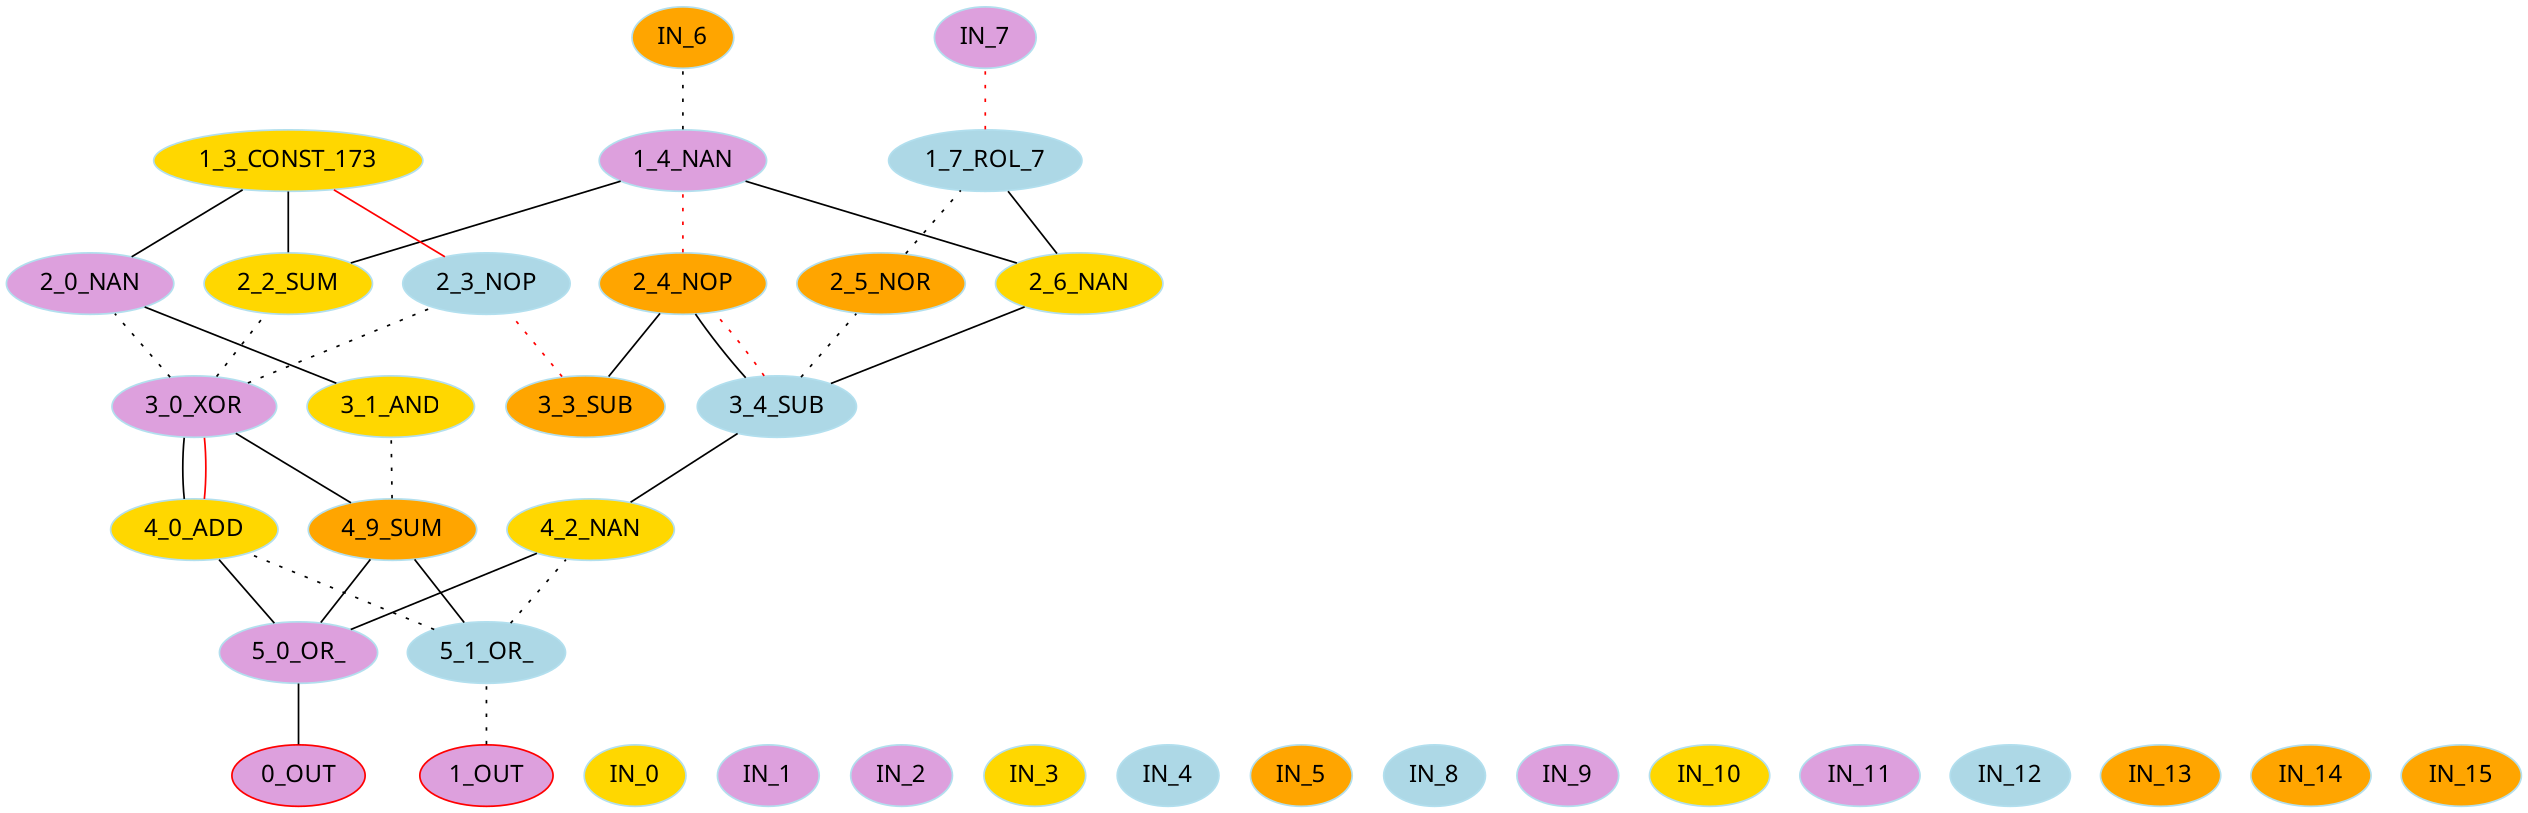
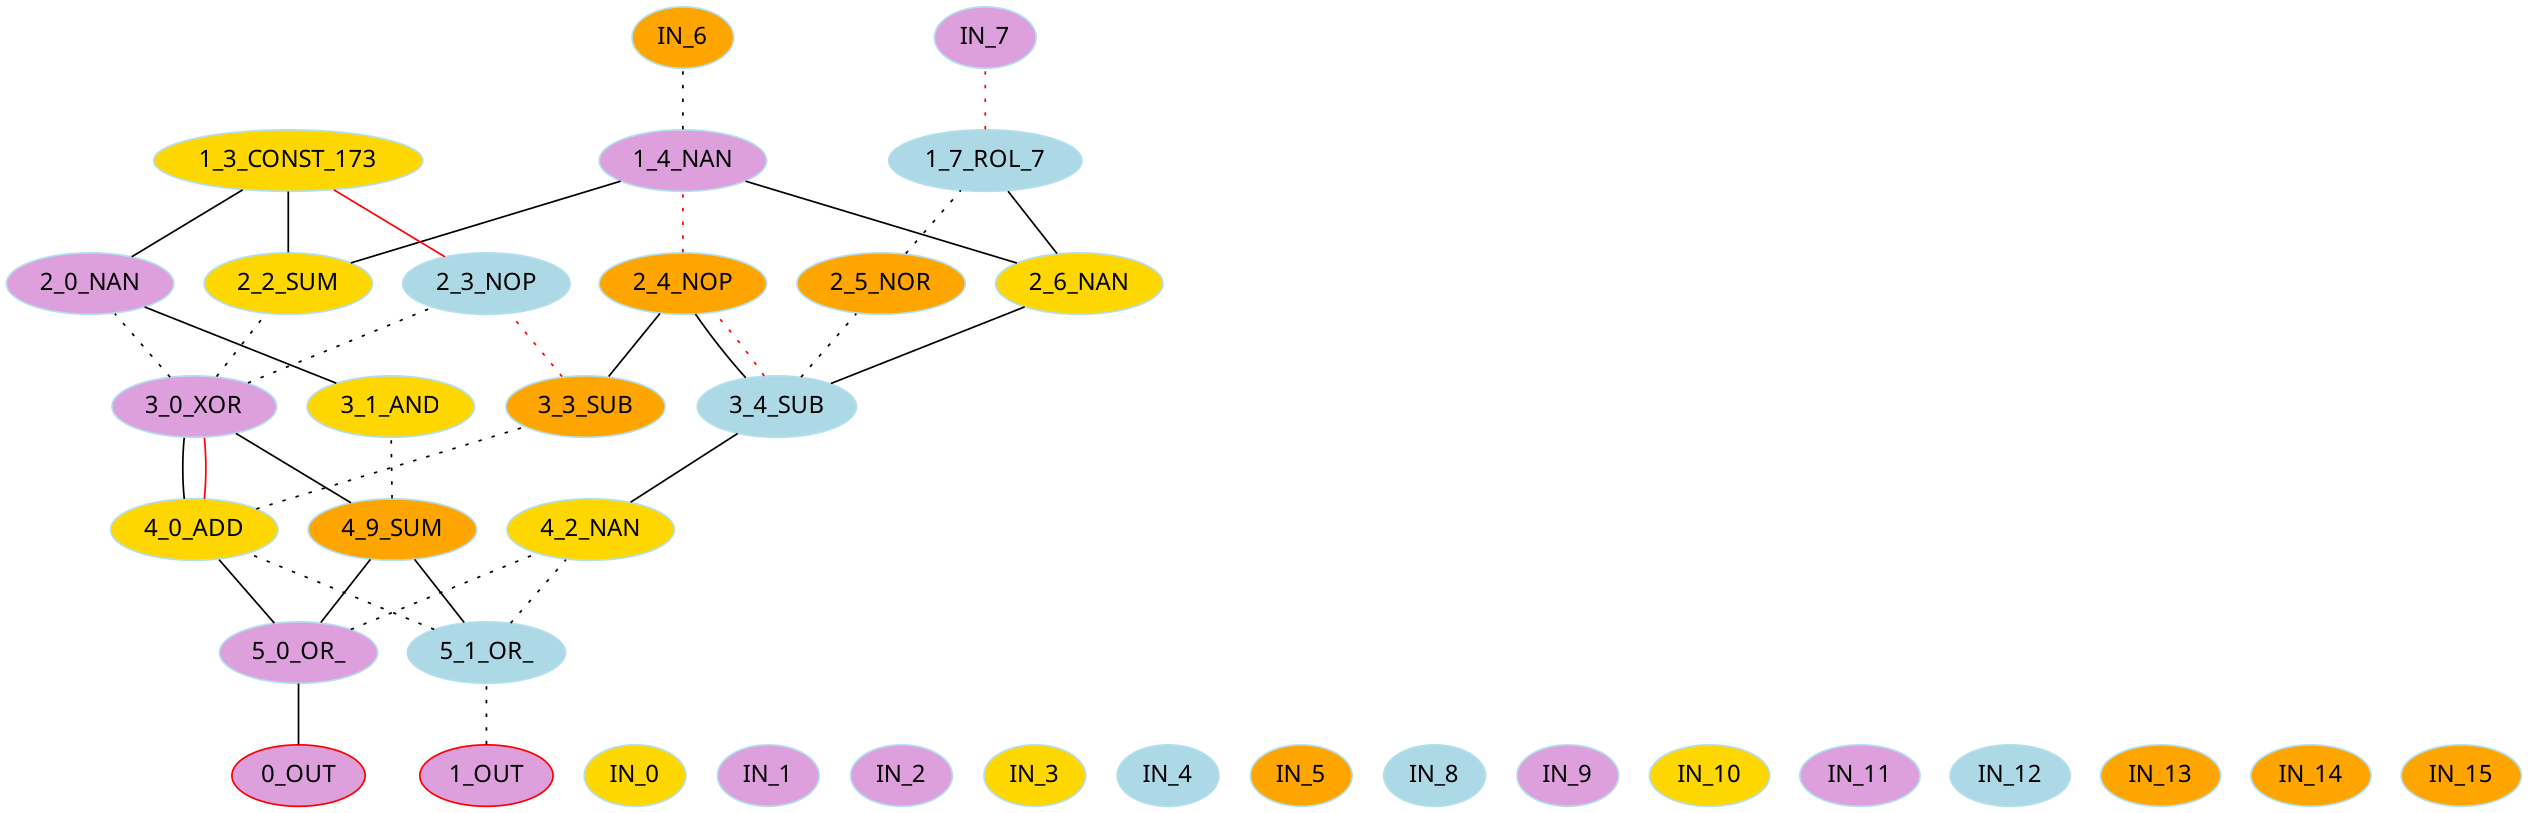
none -> (377, 472)
(453, 588) -> (453, 588)
